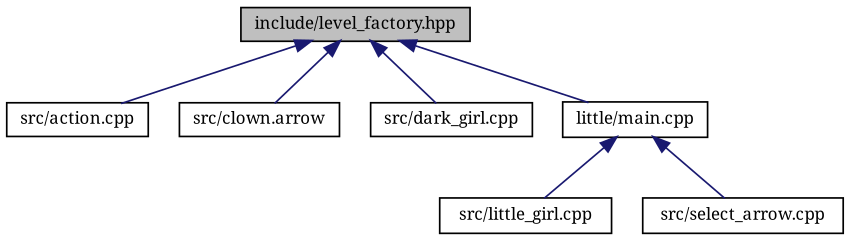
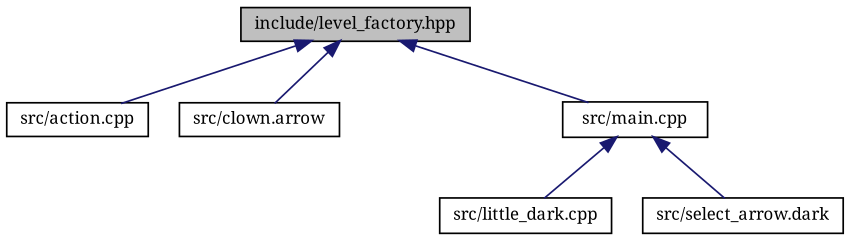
(452, 120) -> none
(635, 120) -> (635, 120)
(526, 216) -> (526, 216)
(743, 216) -> (743, 216)
